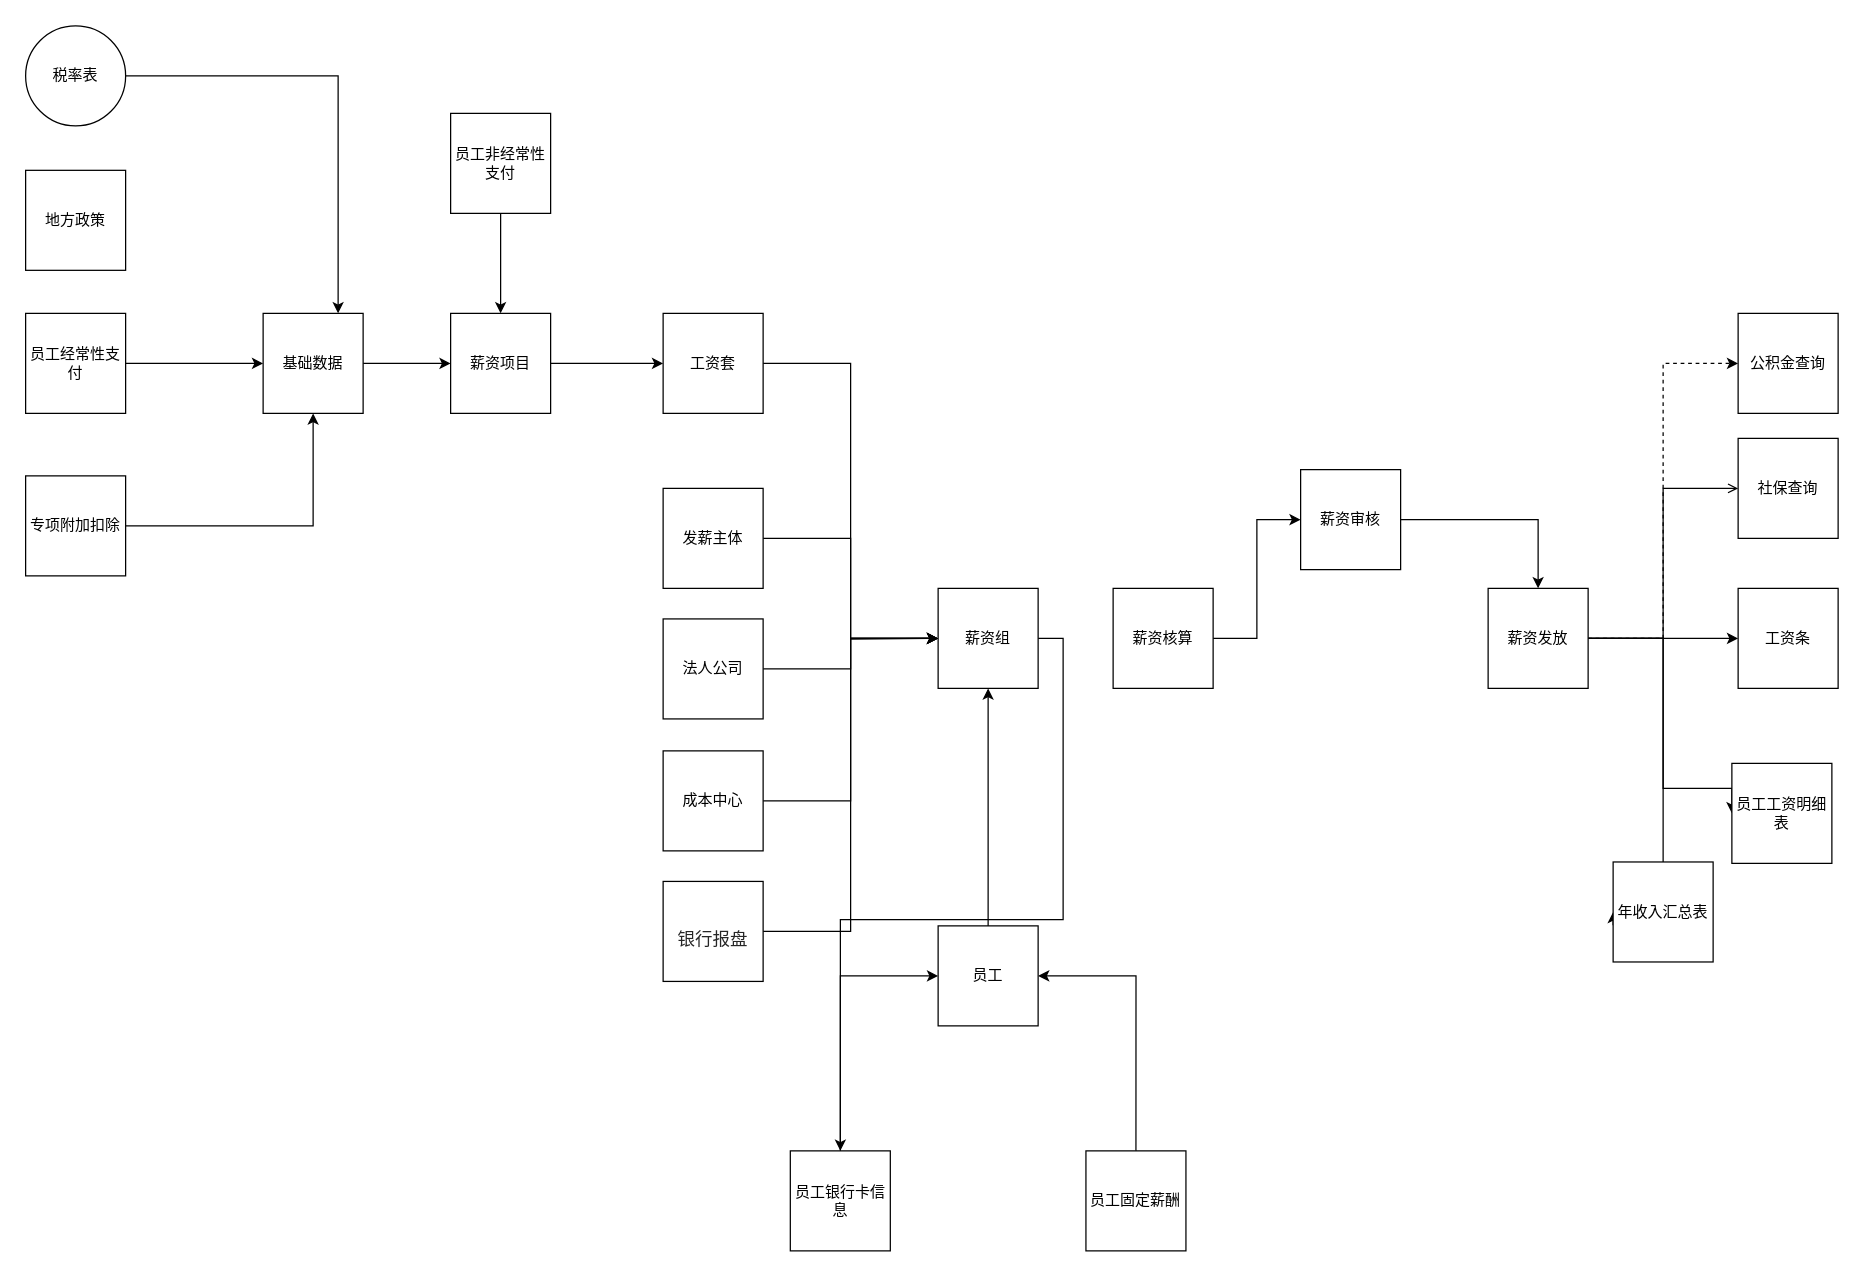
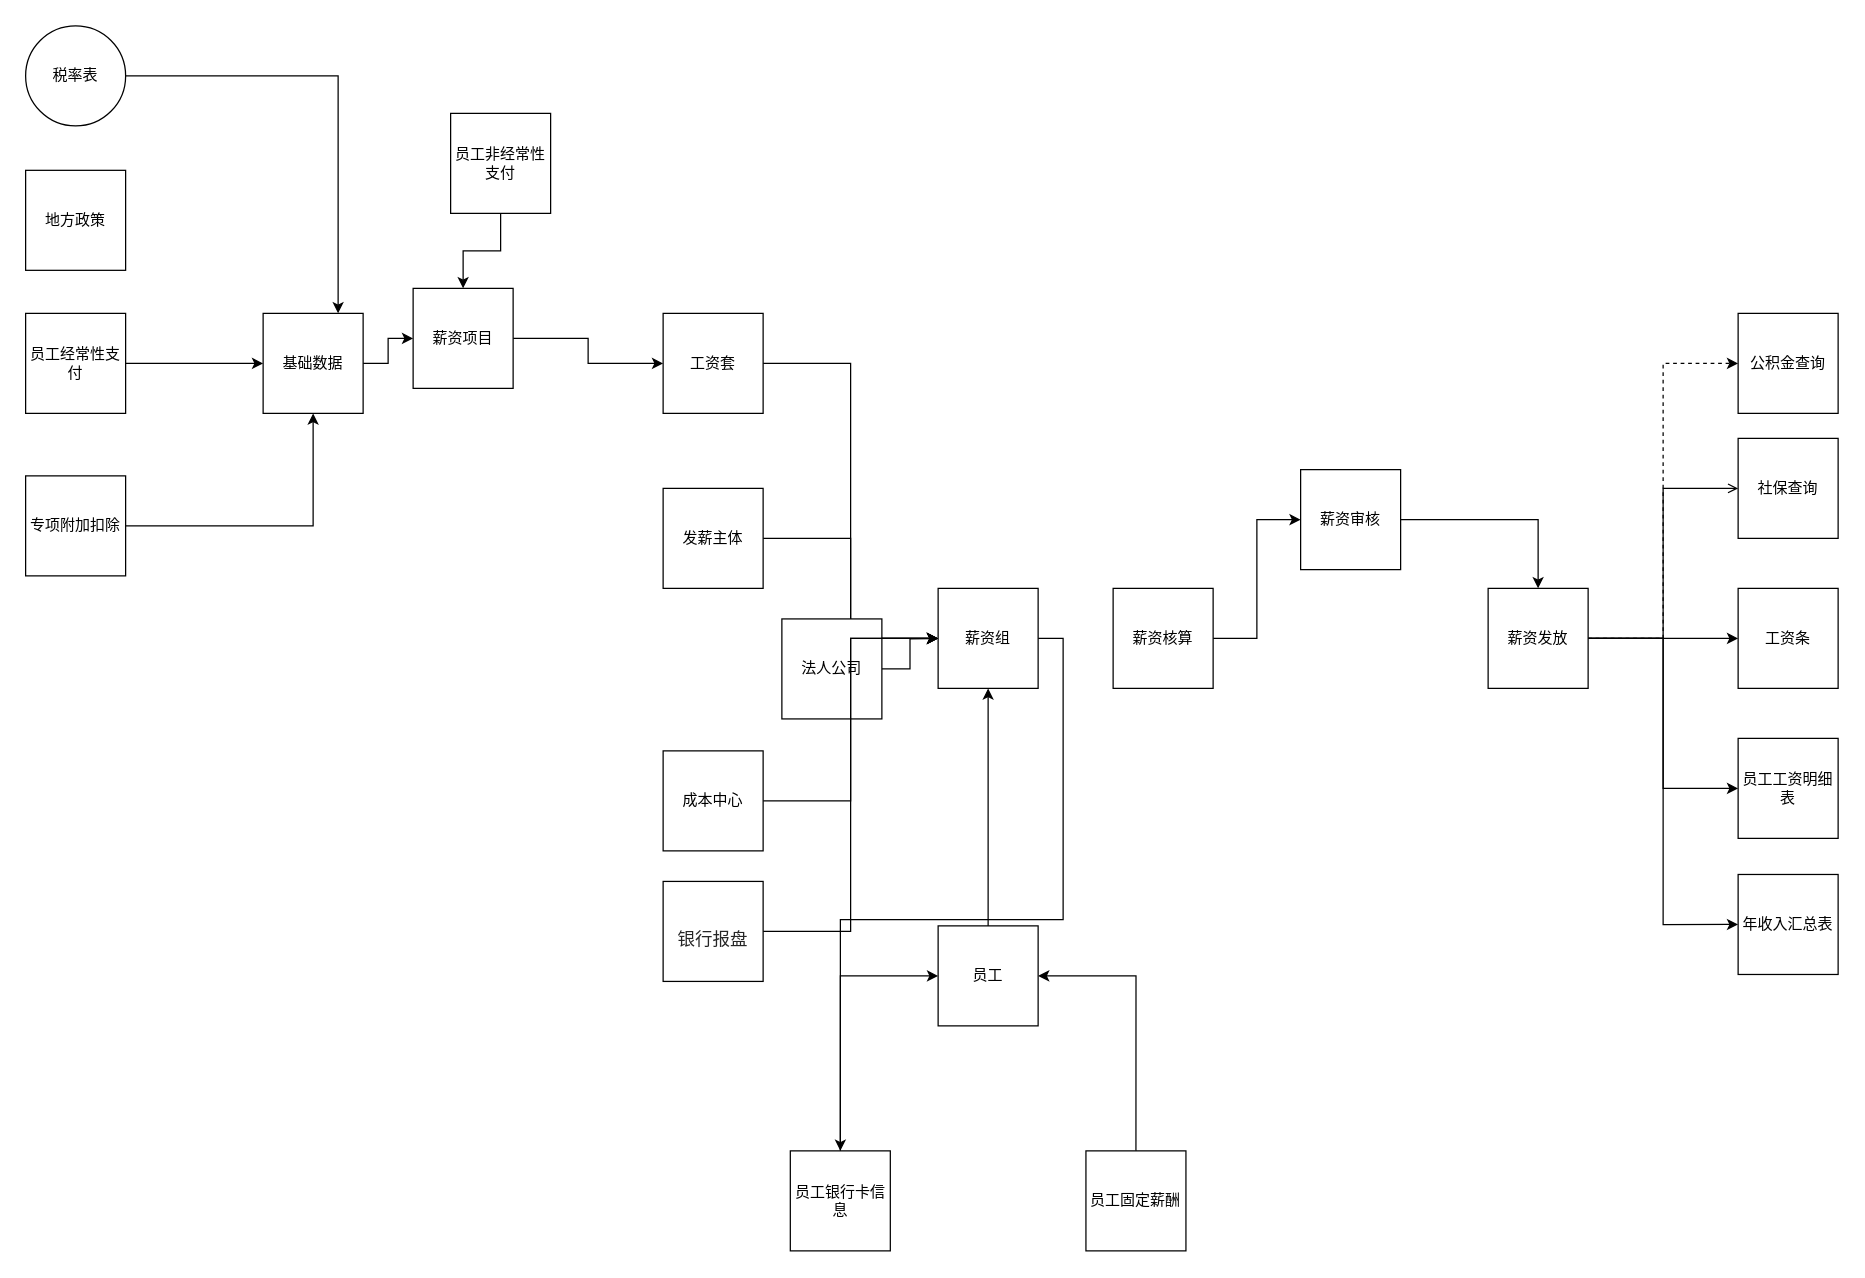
(501, 363) -> (463, 338)
(713, 669) -> (832, 669)
(1782, 813) -> (1788, 788)
(1663, 912) -> (1788, 924)
